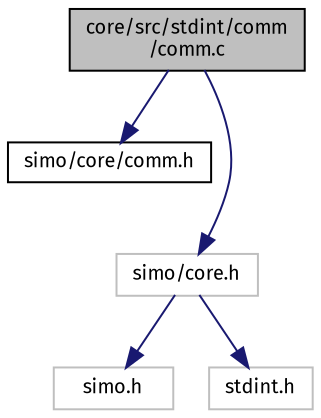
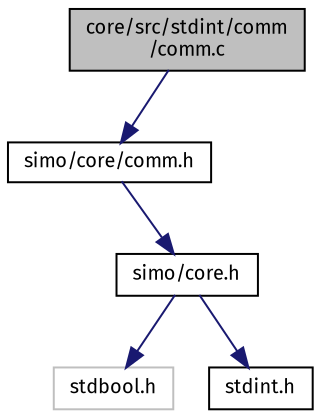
(231, 153) -> (142, 209)
(187, 275) -> (187, 275)
(114, 388) -> (114, 388)
(261, 388) -> (261, 388)
